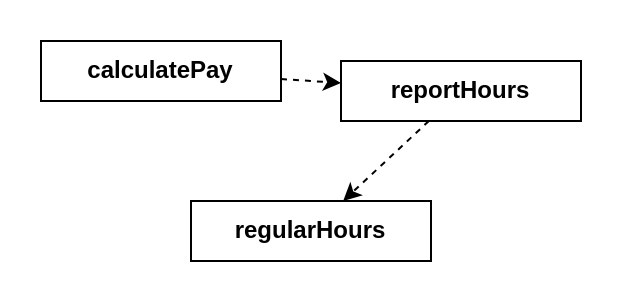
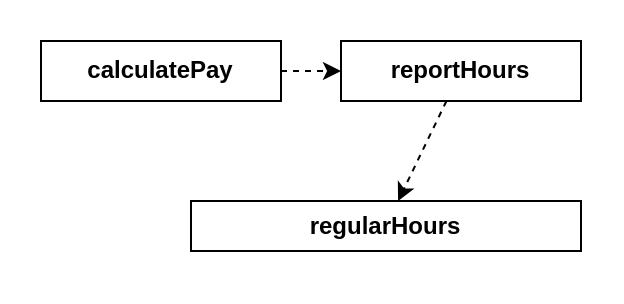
(461, 91) -> (461, 71)
(311, 231) -> (386, 226)
